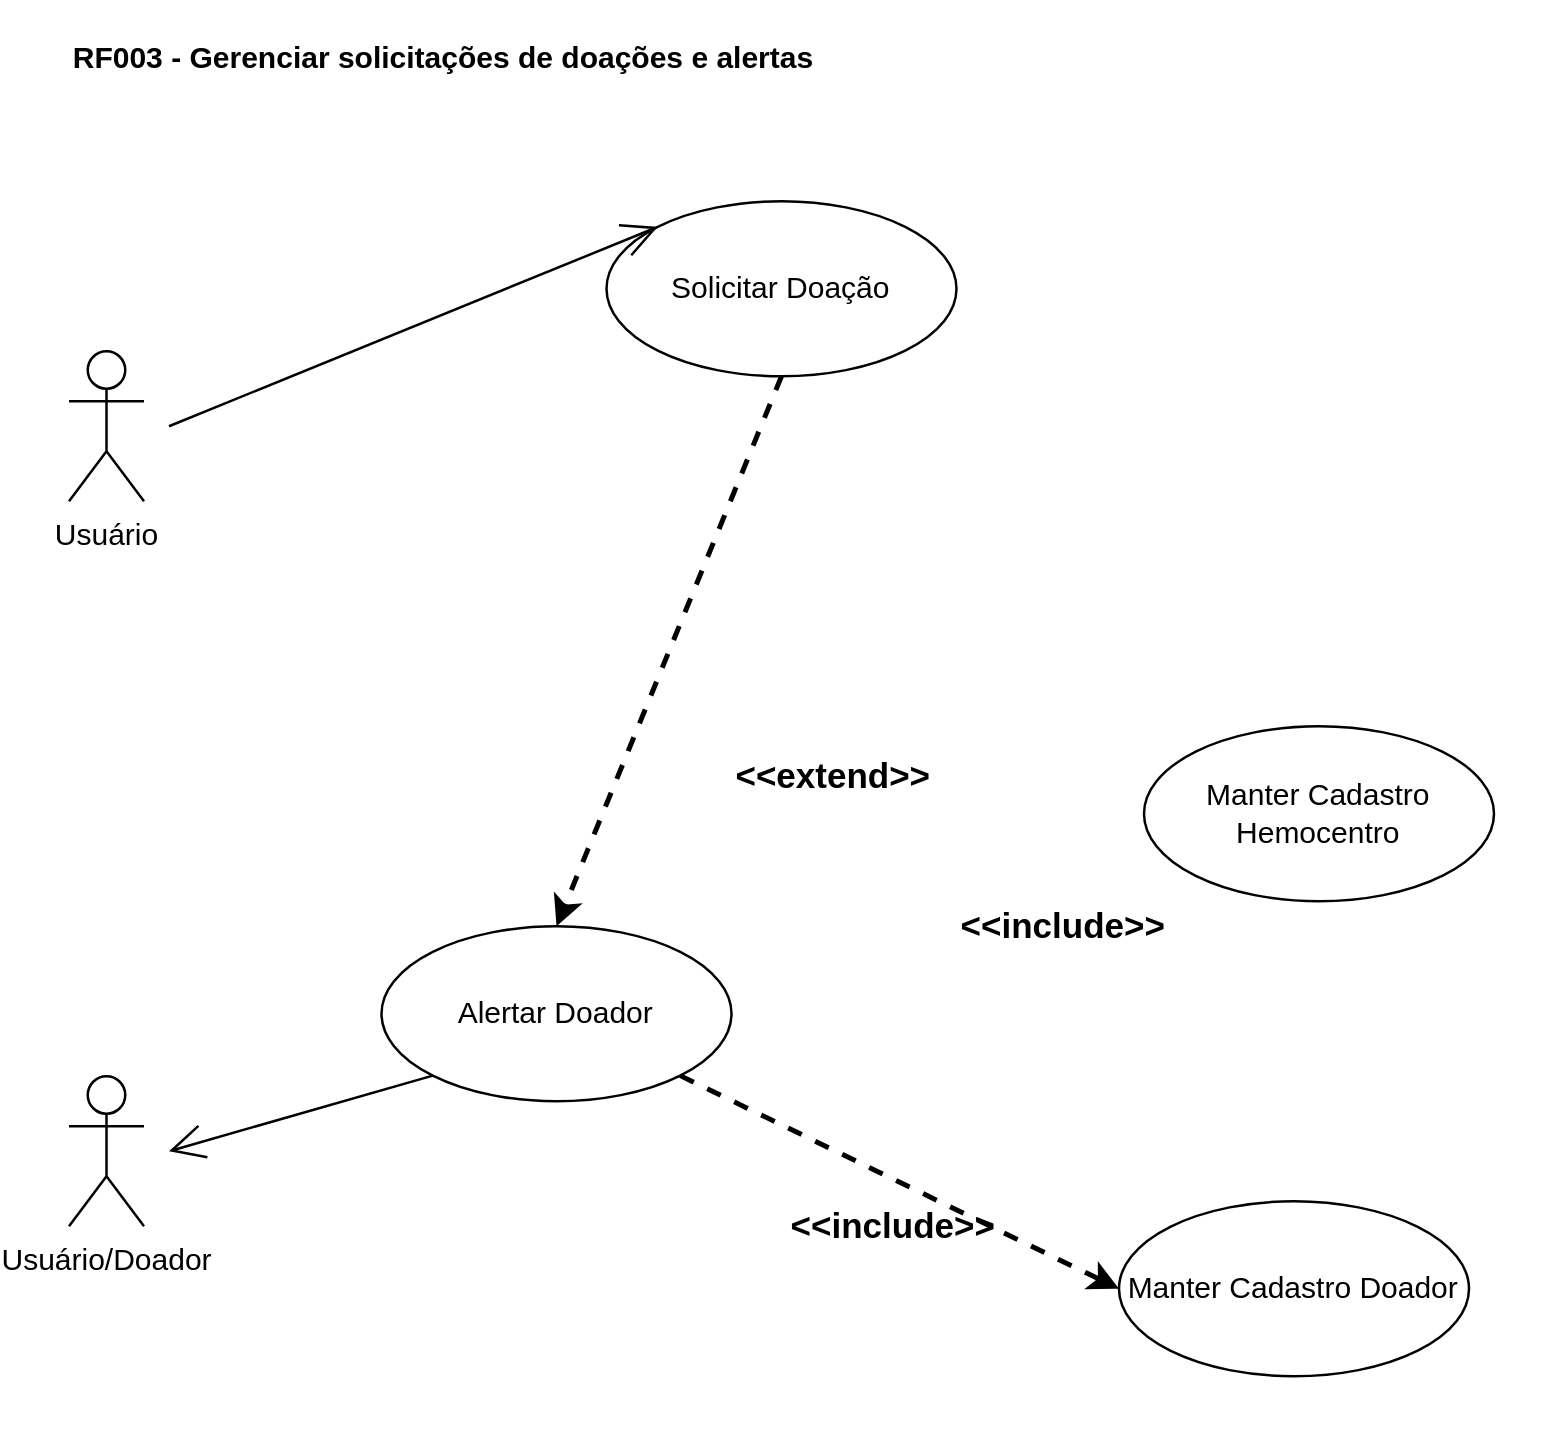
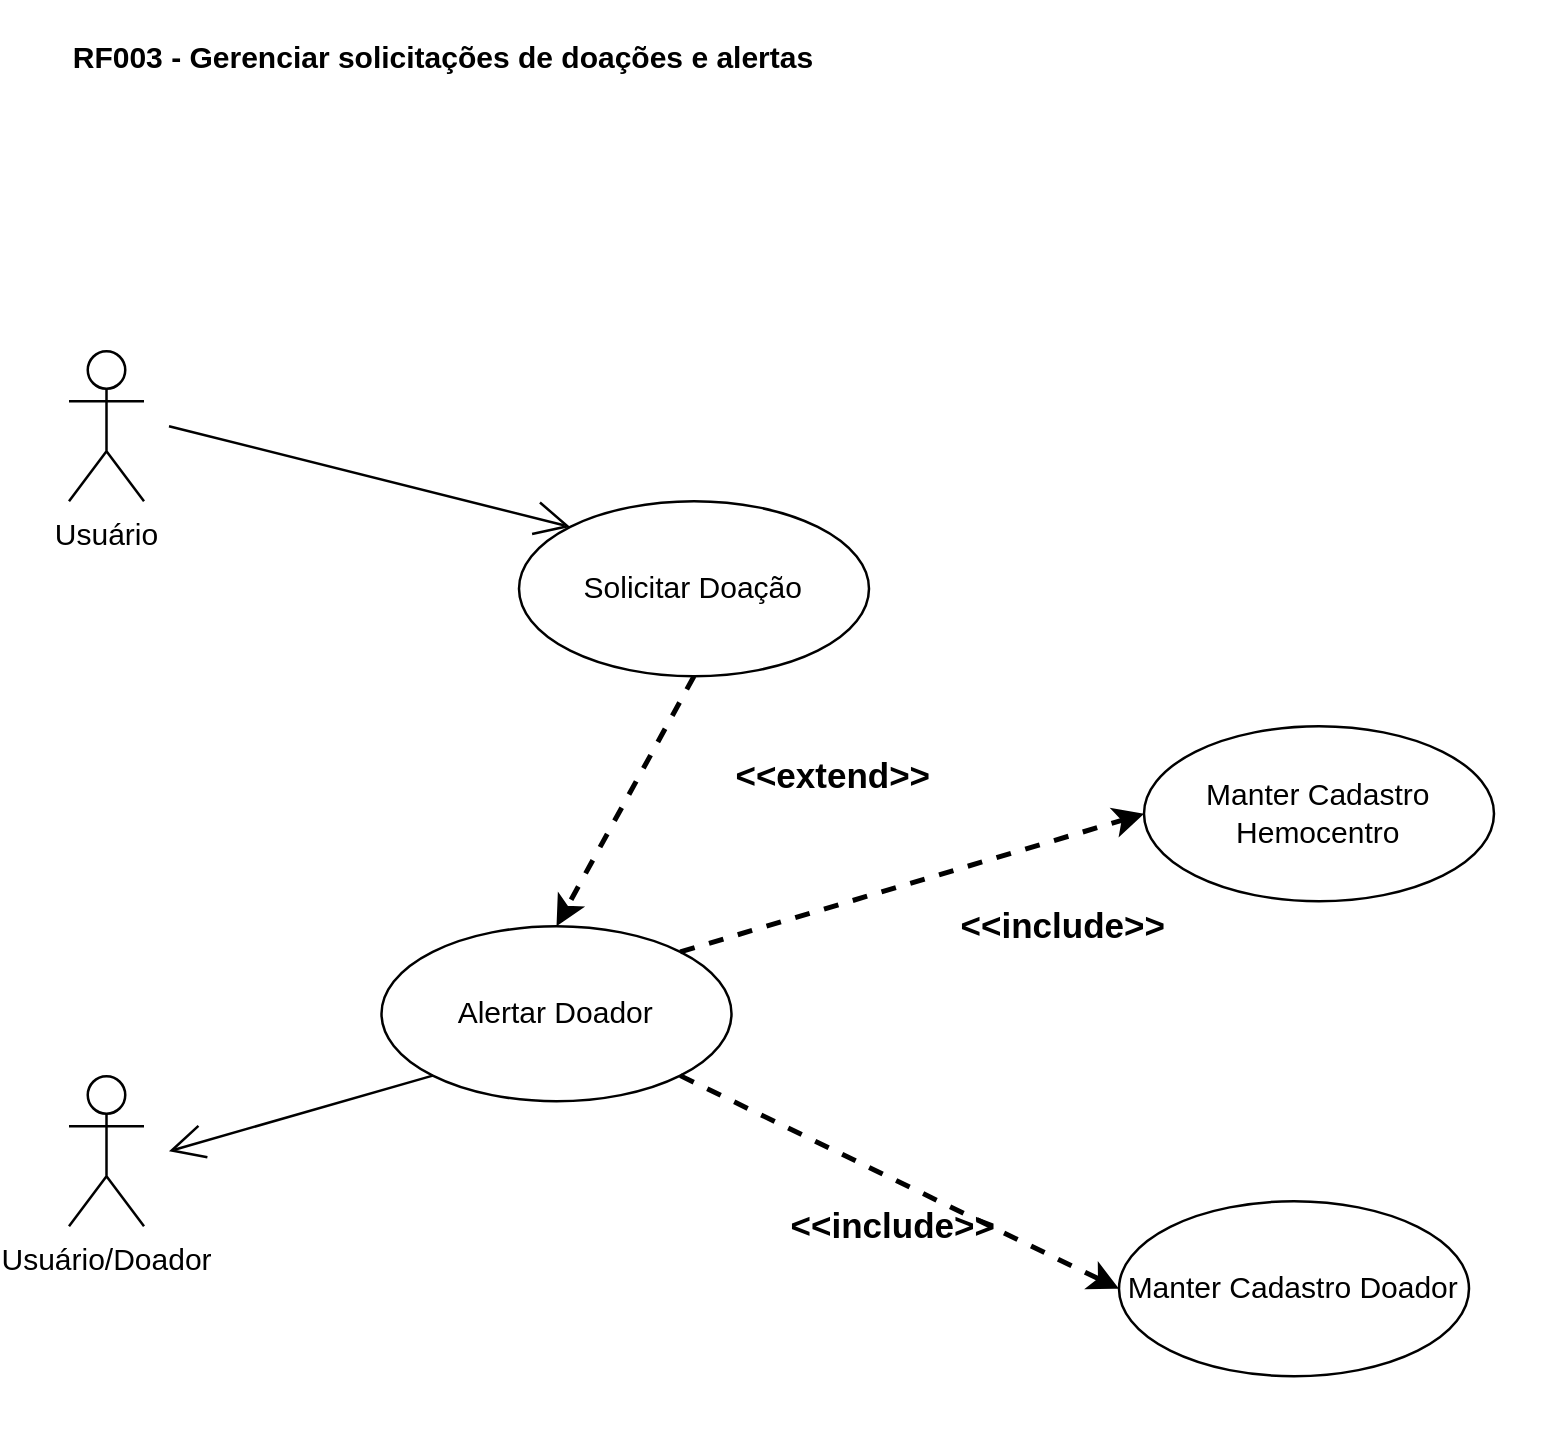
(781, 289) -> (694, 589)
none -> (859, 898)
